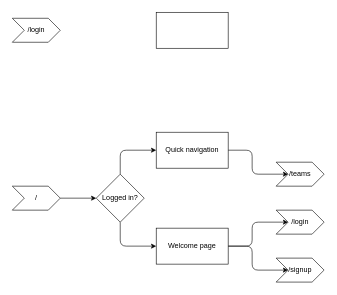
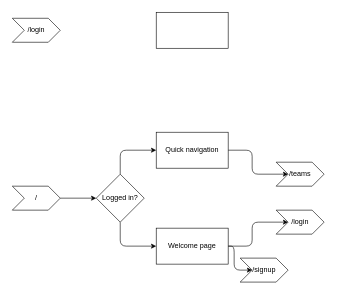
(300, 270) -> (264, 270)
